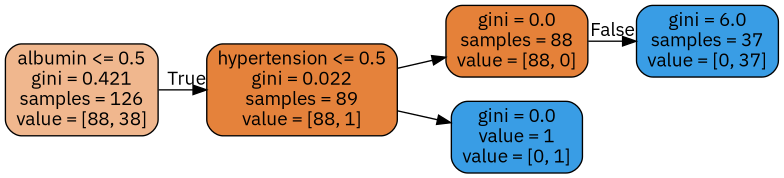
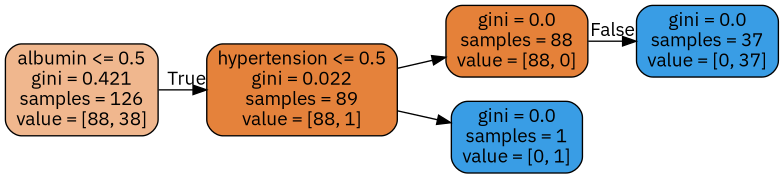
(707, 41) -> (707, 41)
(517, 137) -> (517, 137)
